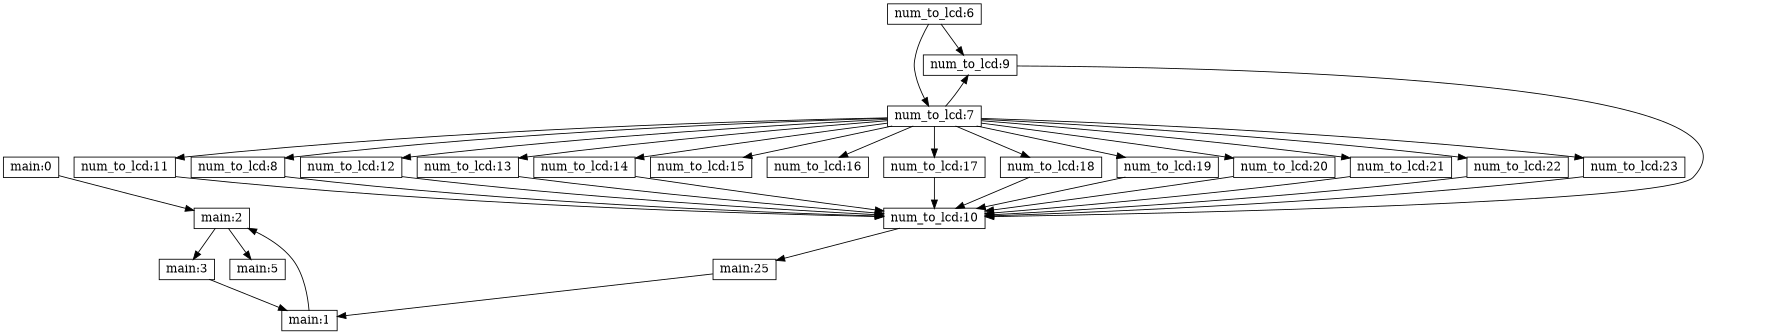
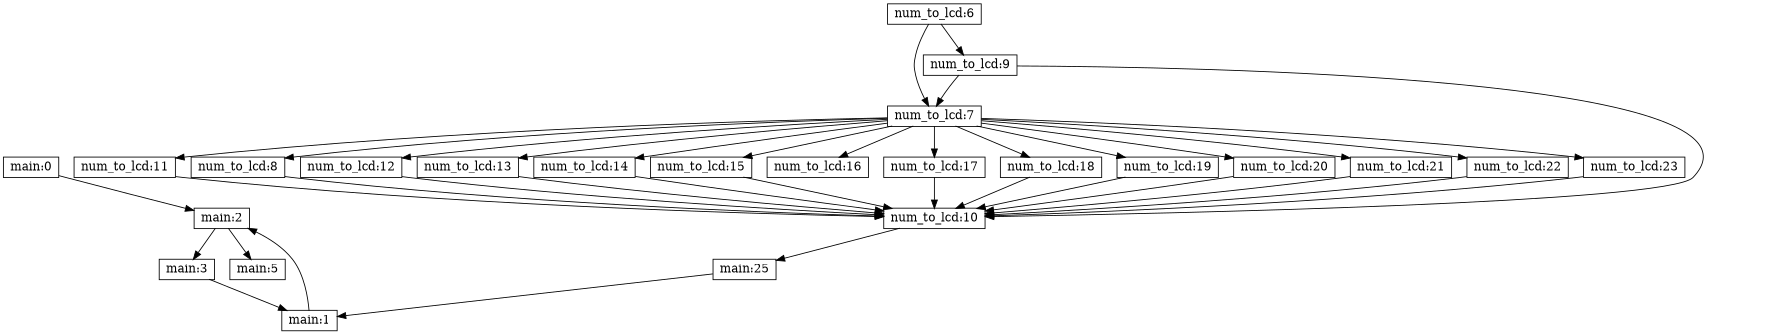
(955, 95) -> (949, 87)
none -> (814, 192)
